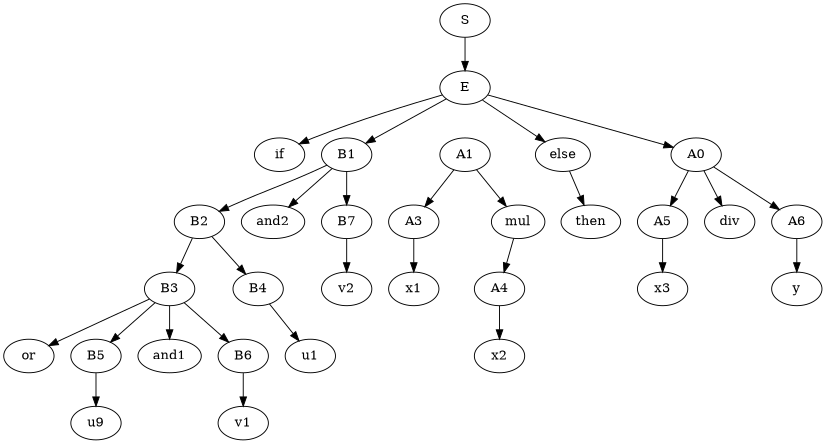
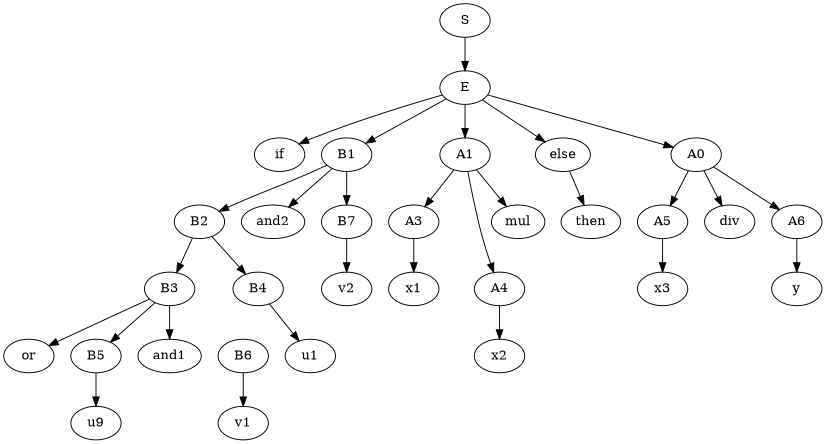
none -> (465, 117)
(510, 251) -> (478, 218)
(203, 319) -> none
